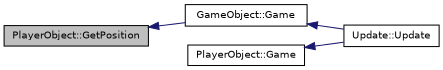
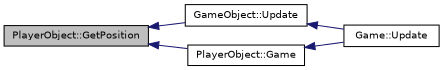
(246, 15) -> (246, 15)
(392, 36) -> (392, 36)
none -> (173, 47)
